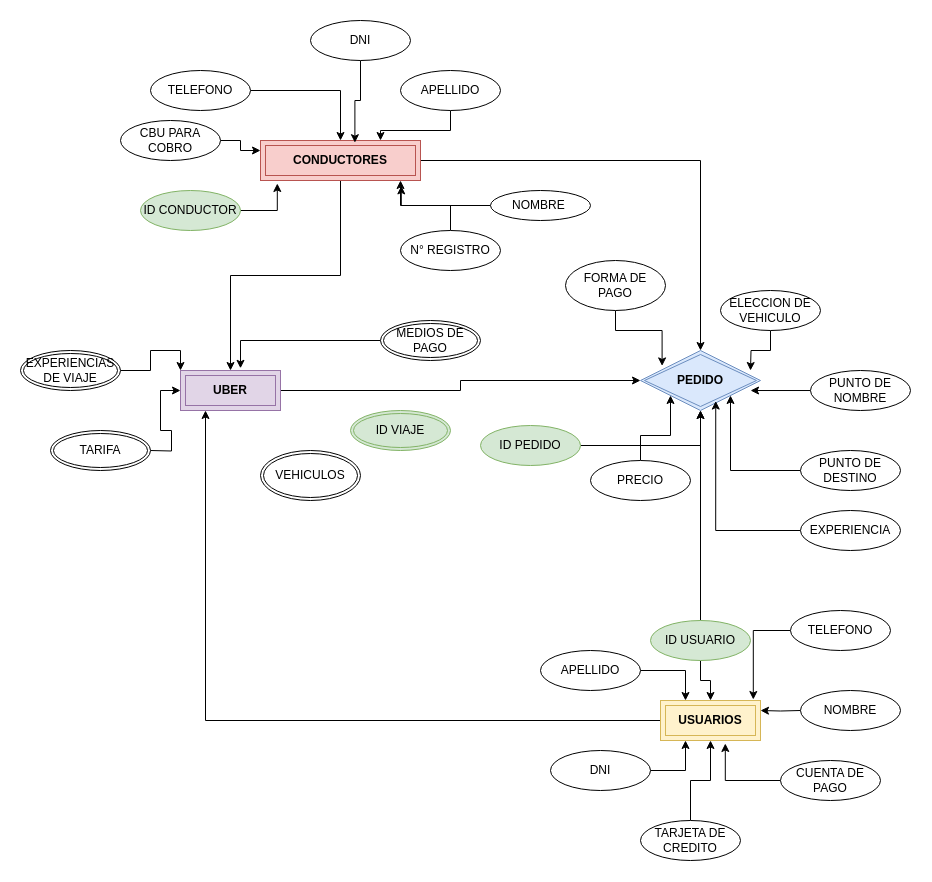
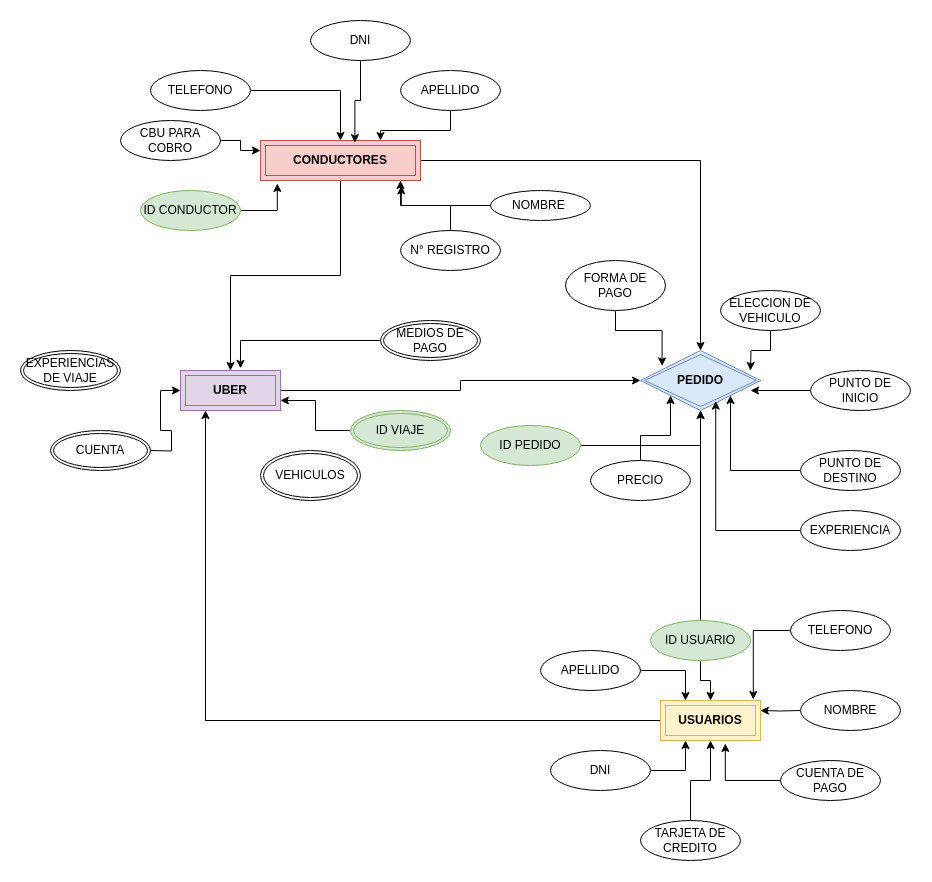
(151, 355) -> none
(861, 391) -> (861, 391)
none -> (316, 420)
(101, 451) -> (101, 451)
